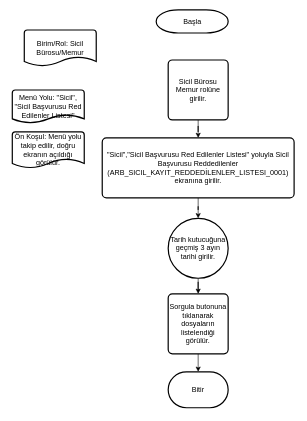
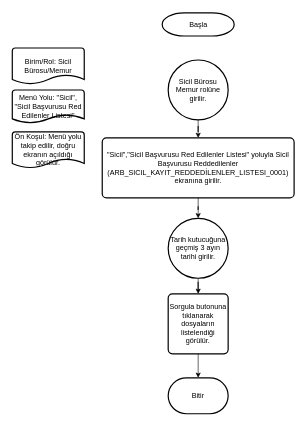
(192, 21) -> (198, 24)
(60, 48) -> (48, 66)
(198, 90) -> (198, 90)
(198, 390) -> (198, 396)
